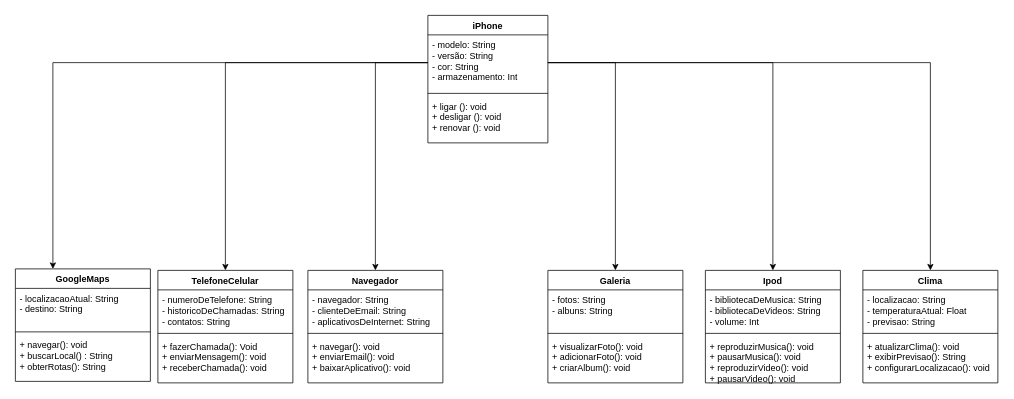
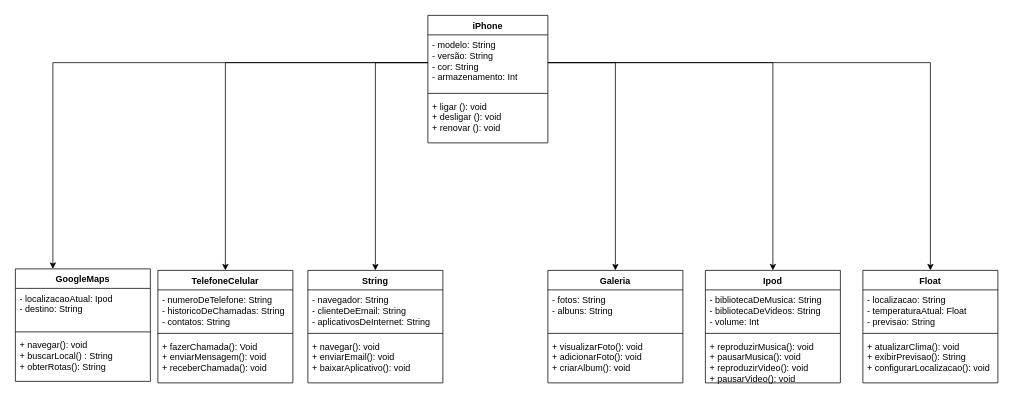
(375, 281) -> (375, 281)
(930, 281) -> (930, 281)
(76, 304) -> (72, 304)
